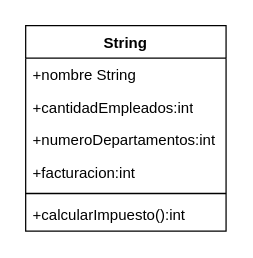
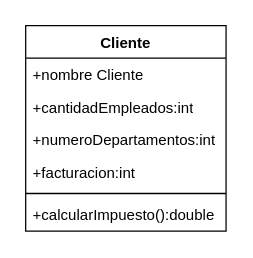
(126, 43) -> (126, 43)
(88, 76) -> (90, 76)
(122, 216) -> (127, 225)
